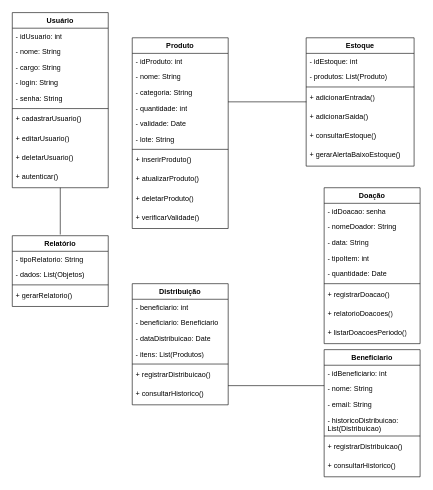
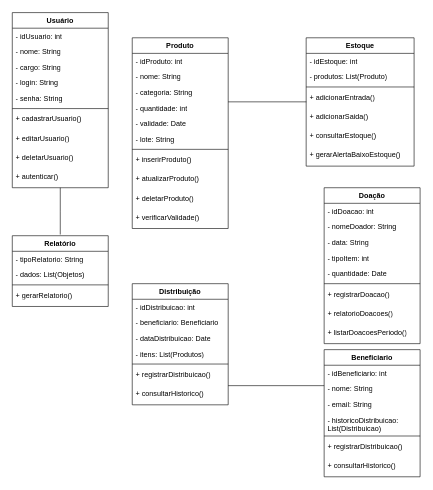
(358, 212) -> (353, 212)
(168, 308) -> (171, 308)
